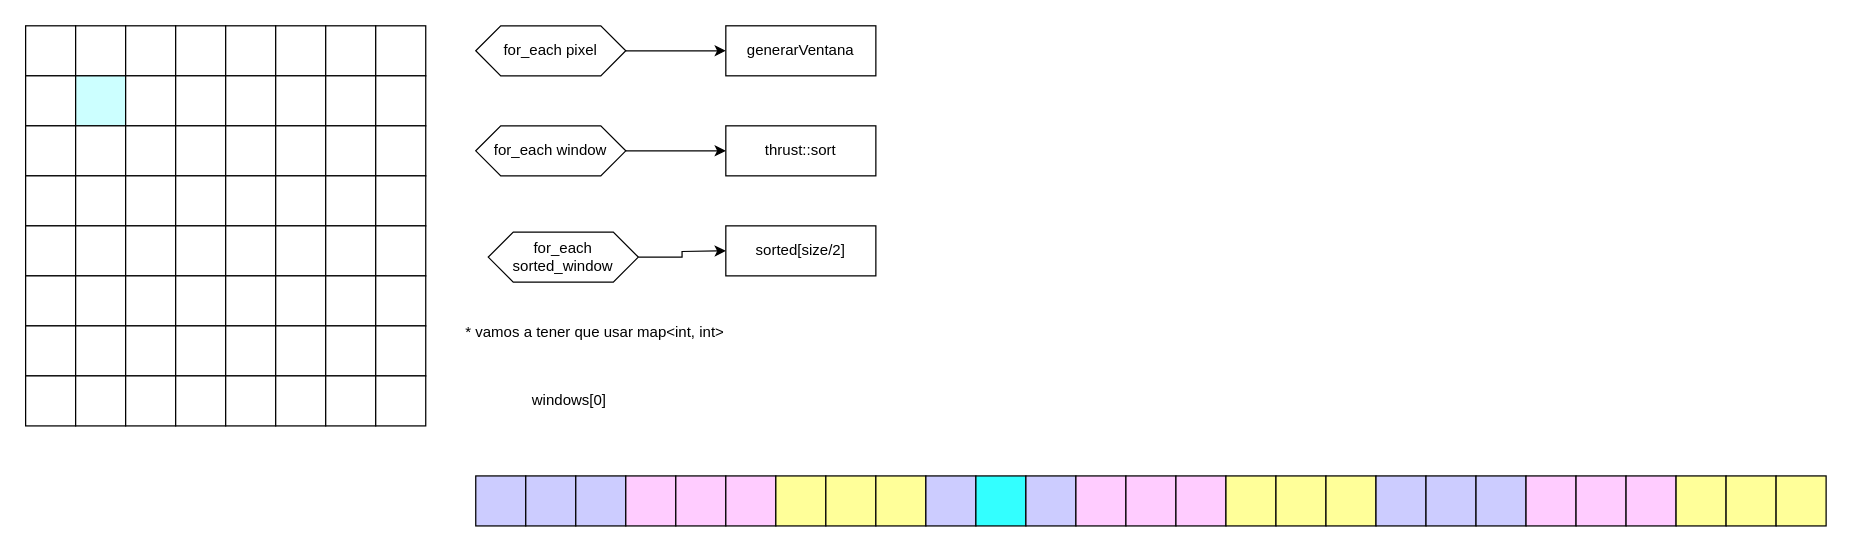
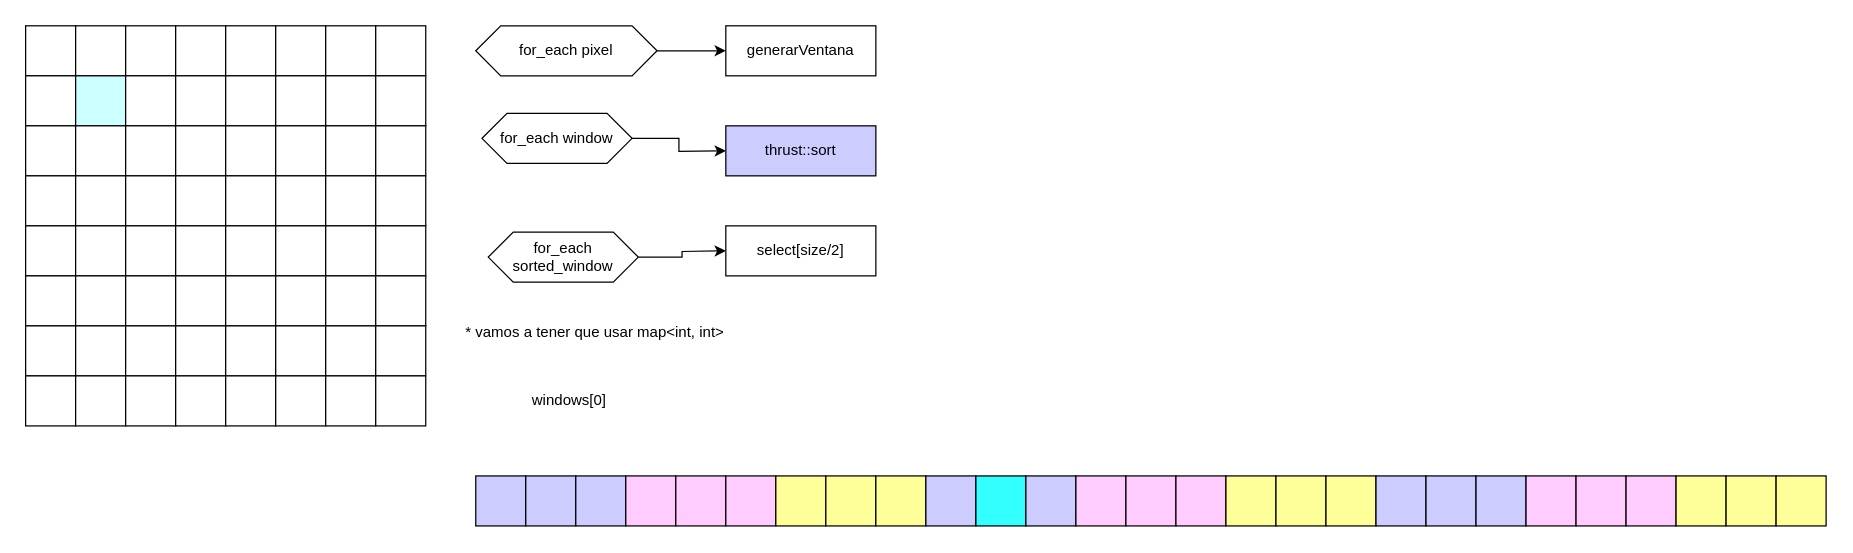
(551, 51) -> (566, 51)
(551, 151) -> (557, 138)
(801, 151) -> (801, 151)
(801, 251) -> (801, 251)
